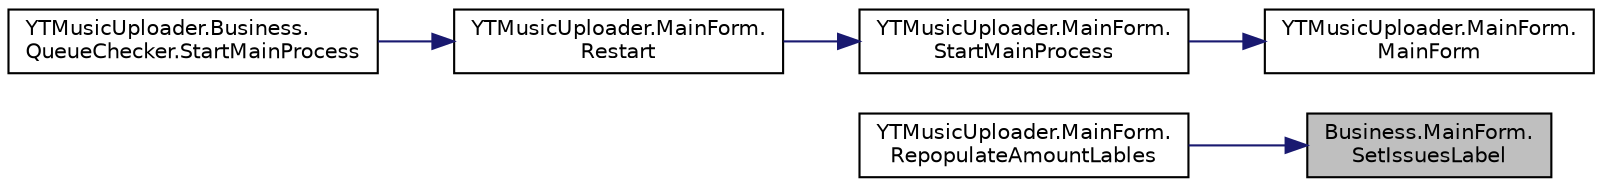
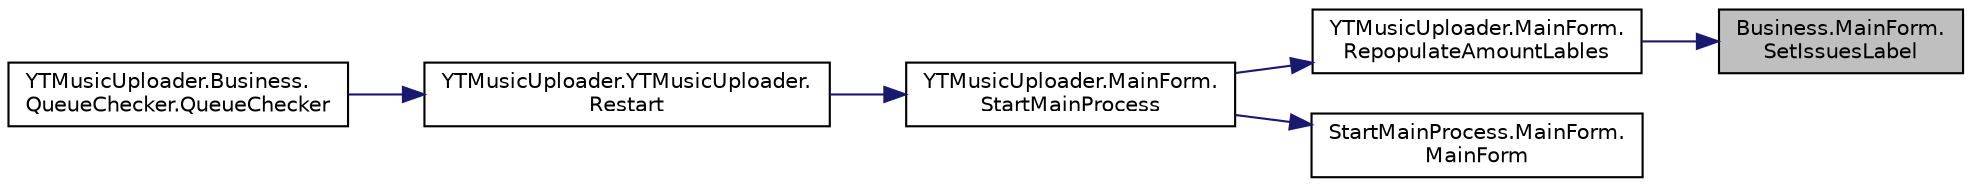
(193, 41) -> (178, 94)
(619, 41) -> (627, 94)
(1429, 41) -> (1477, 145)
none -> (1263, 69)
